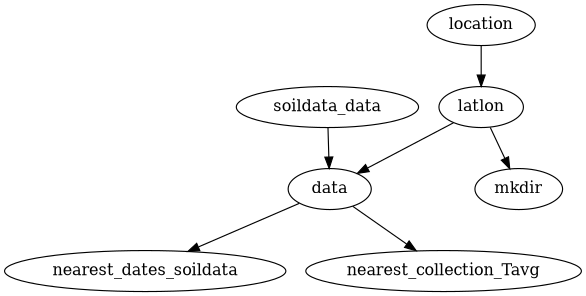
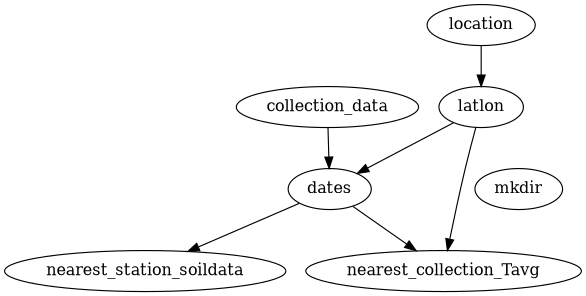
(327, 107) -> (327, 107)
(498, 143) -> (462, 183)
(330, 189) -> (330, 189)
(145, 271) -> (145, 271)
